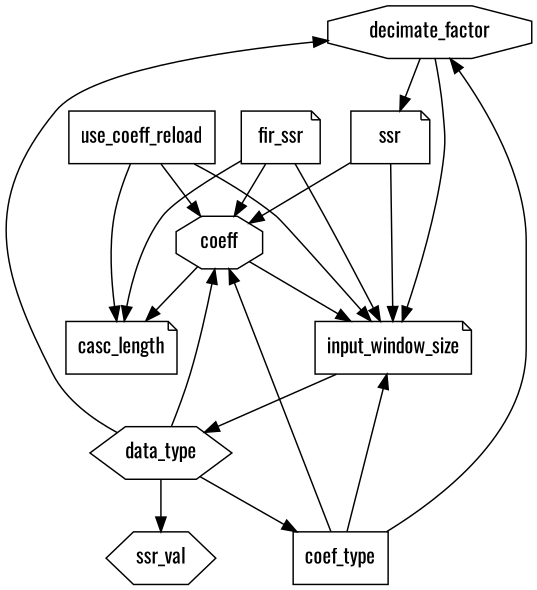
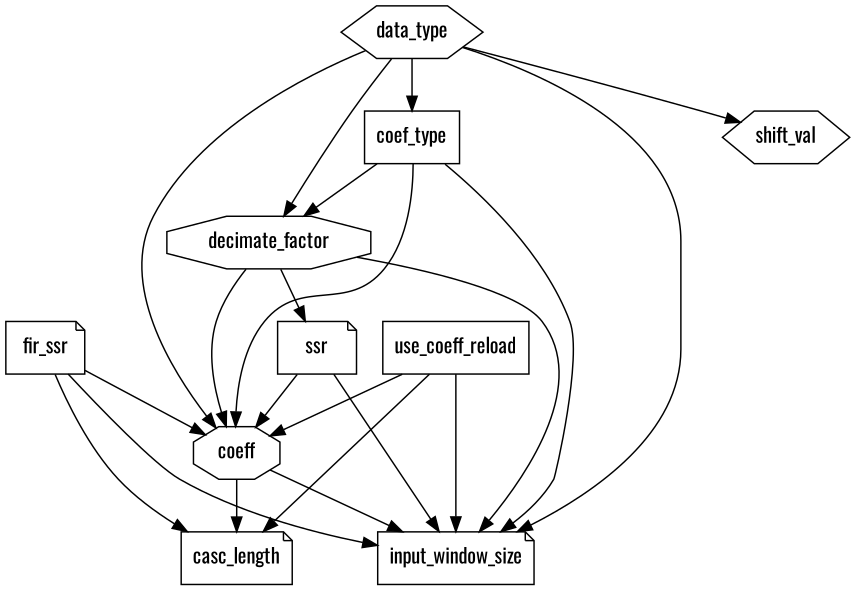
none -> (213, 337)
(271, 403) -> (681, 261)
(161, 558) -> (786, 137)
